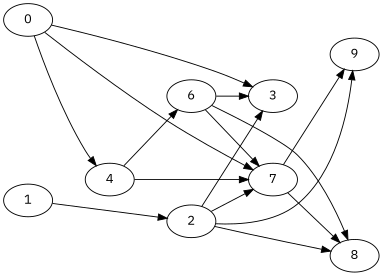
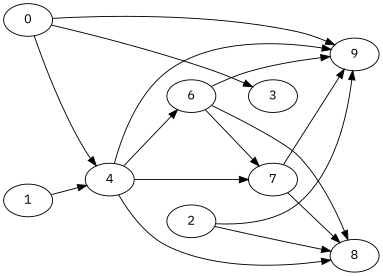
none -> (196, 56)
(228, 96) -> (265, 67)
(142, 104) -> (191, 18)
(228, 165) -> none
(228, 203) -> none
(105, 210) -> (65, 191)
none -> (208, 260)
